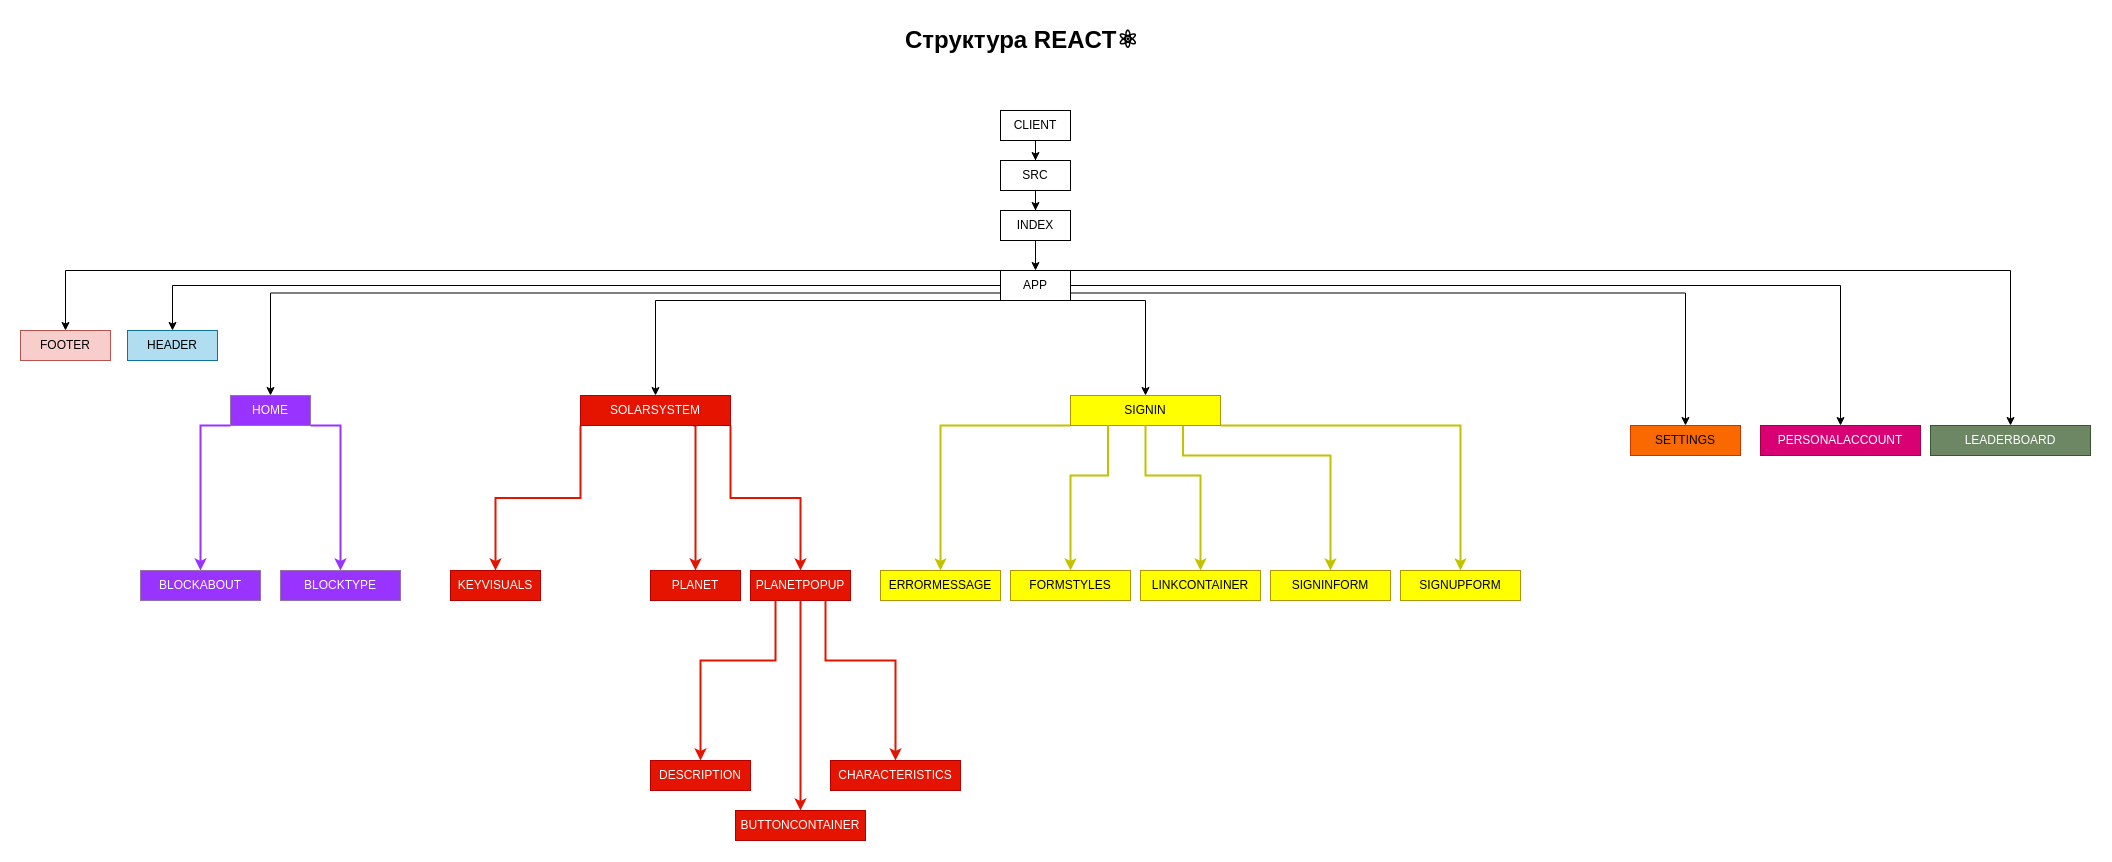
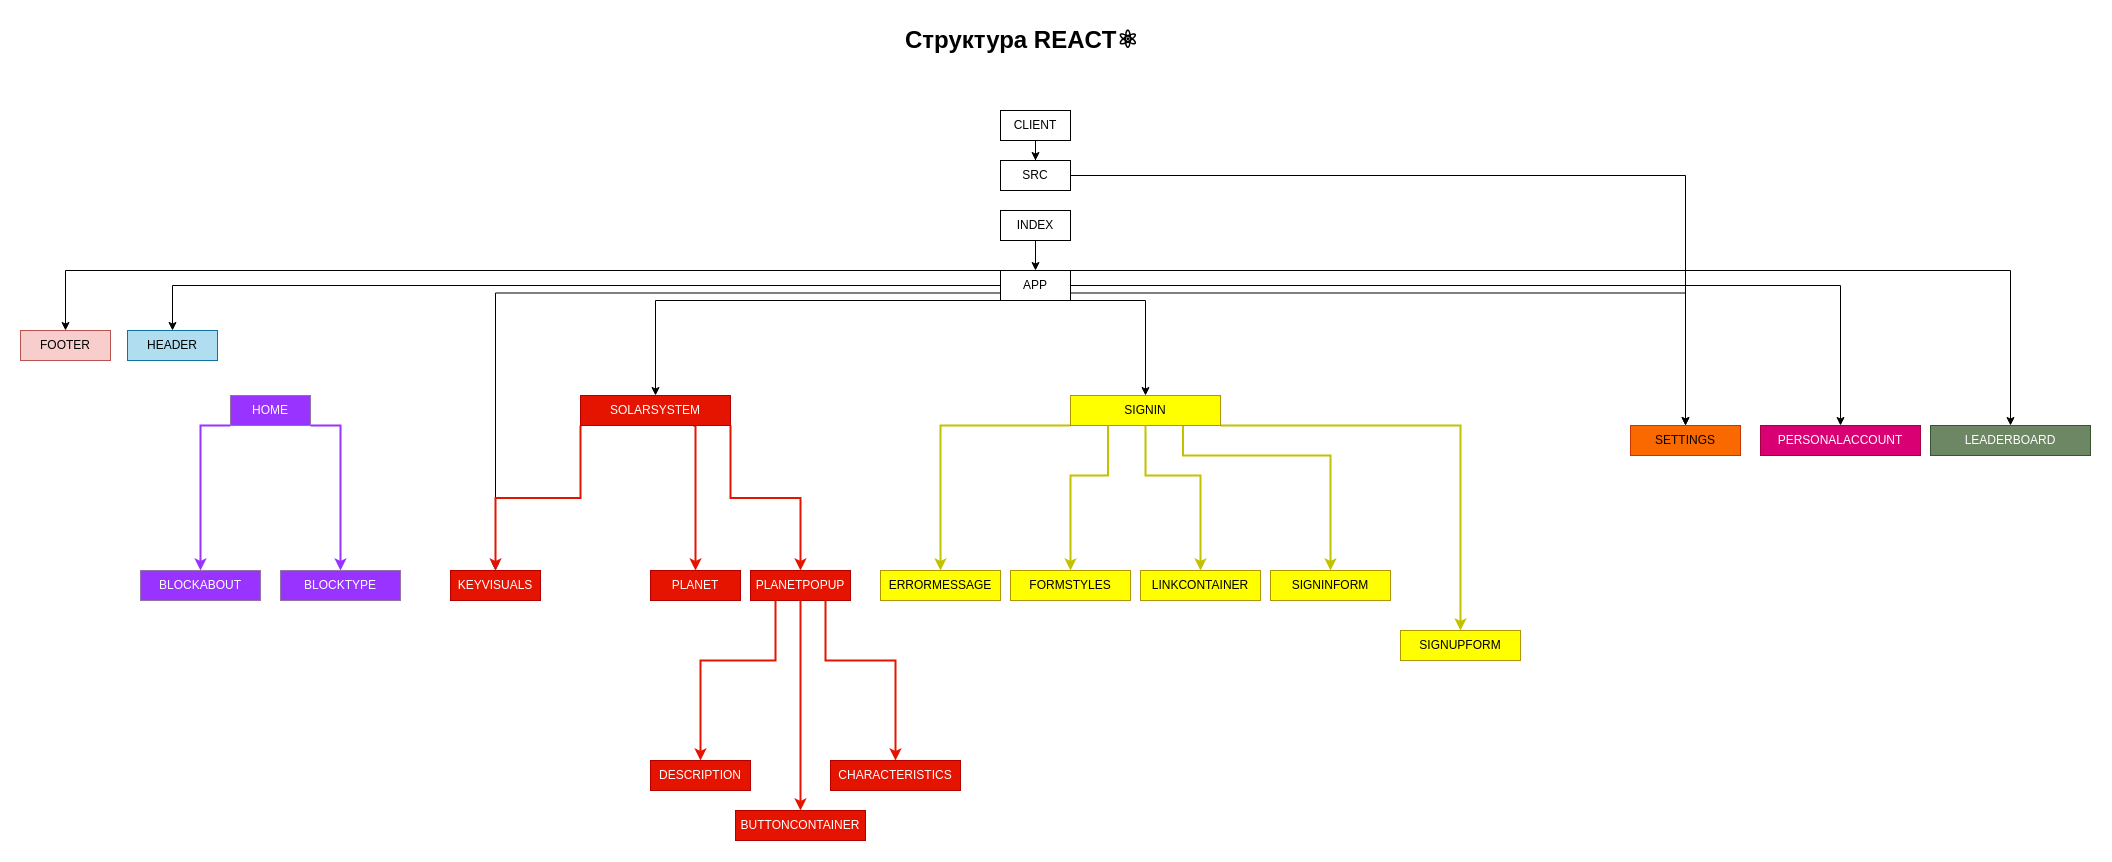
(1036, 205) -> (1436, 176)
(336, 293) -> (496, 394)
(1461, 586) -> (1461, 646)
